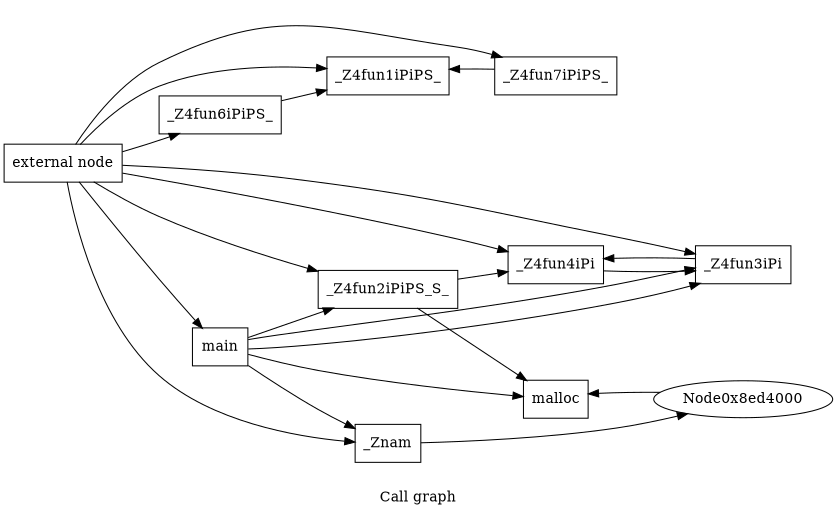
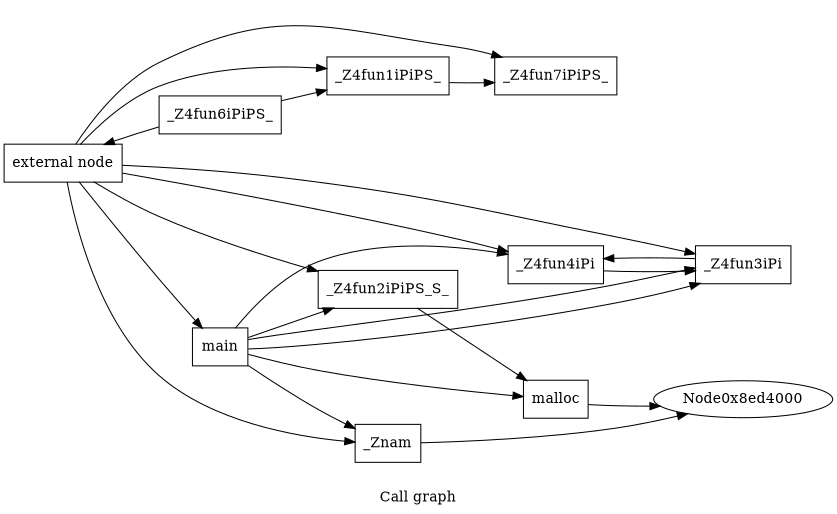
(477, 69) -> (467, 83)
(146, 145) -> (136, 134)
(478, 276) -> (354, 252)
(629, 392) -> (619, 406)
